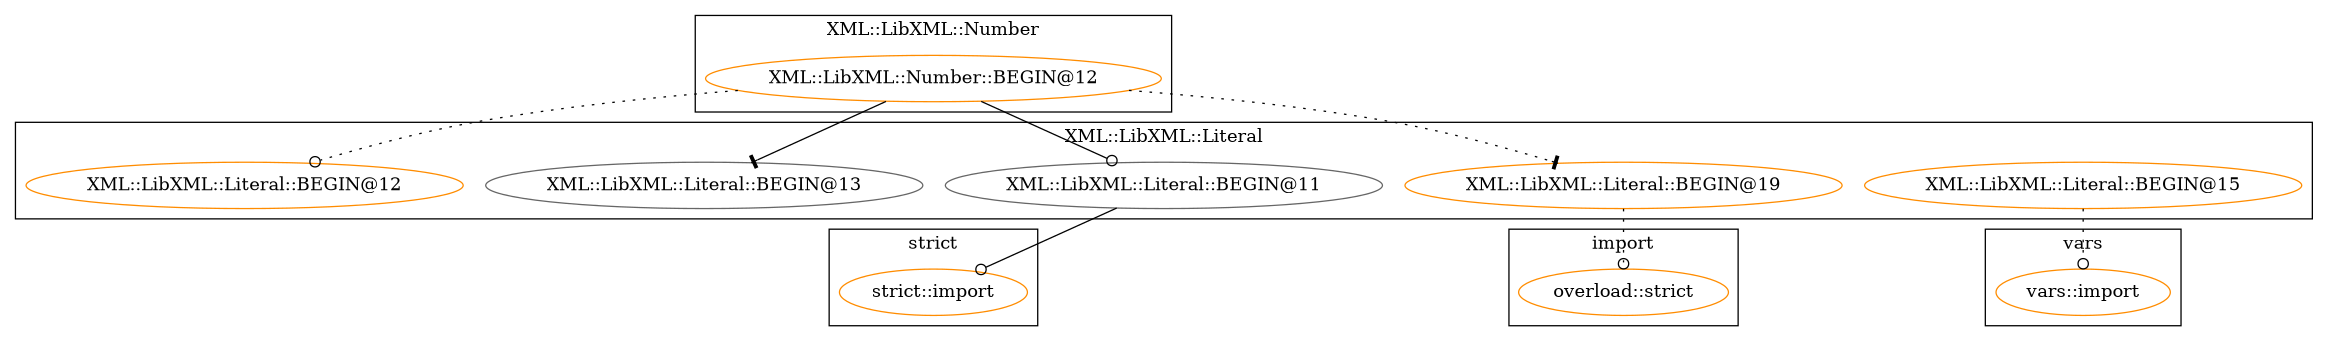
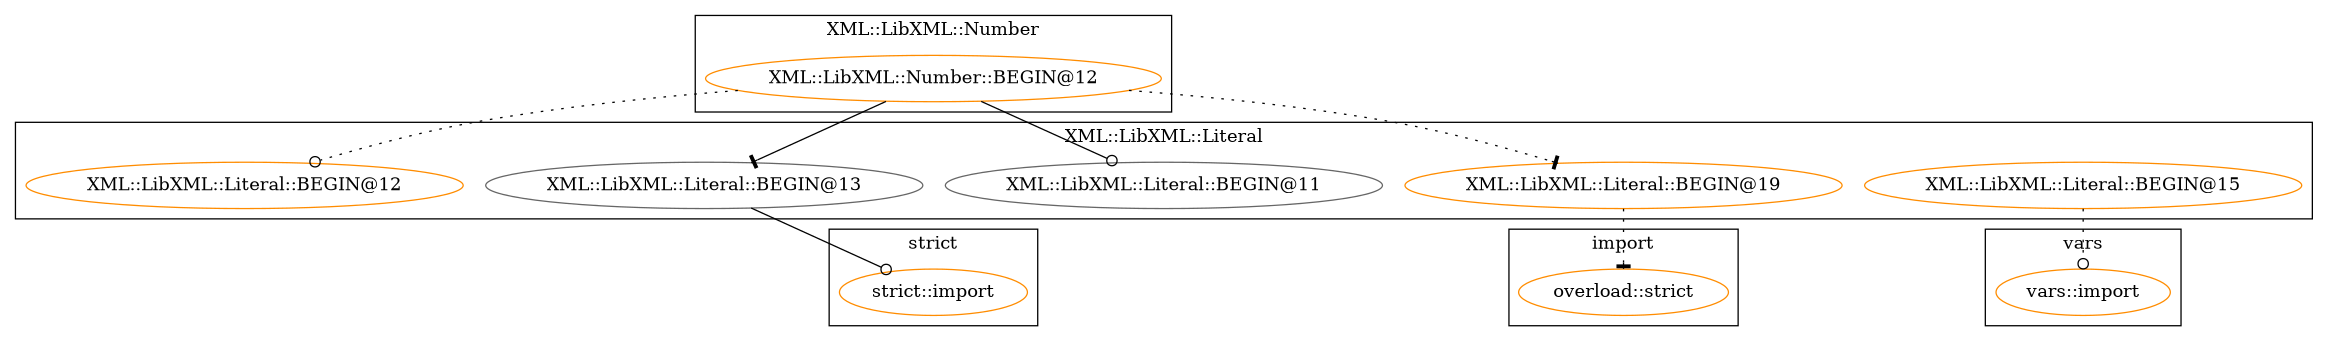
(1624, 237) -> (1624, 237)
(1051, 238) -> (816, 238)
